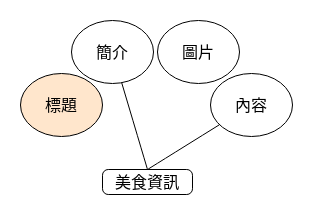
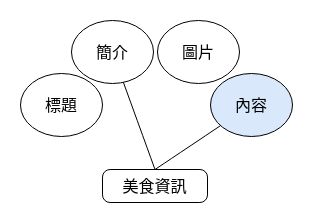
(62, 105) -> (62, 105)
(252, 105) -> (252, 105)
(148, 182) -> (155, 186)
